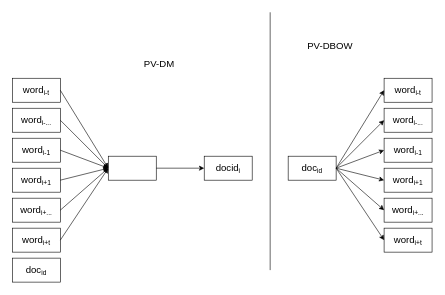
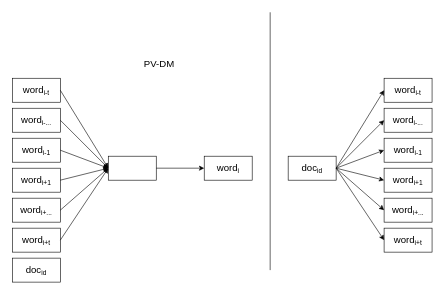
(330, 45) -> none
(228, 168) -> (228, 168)
